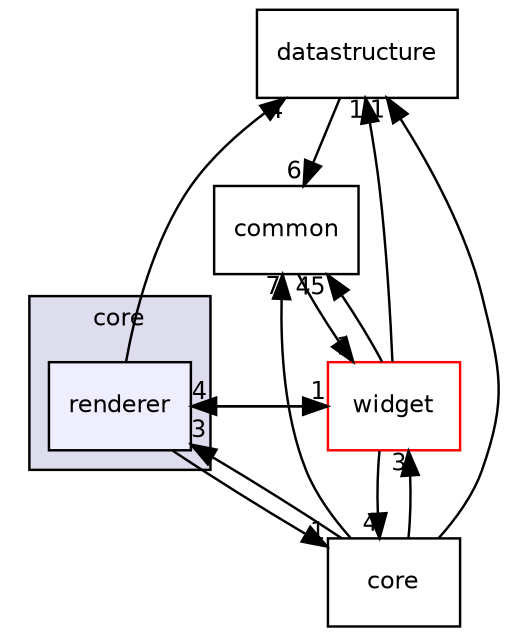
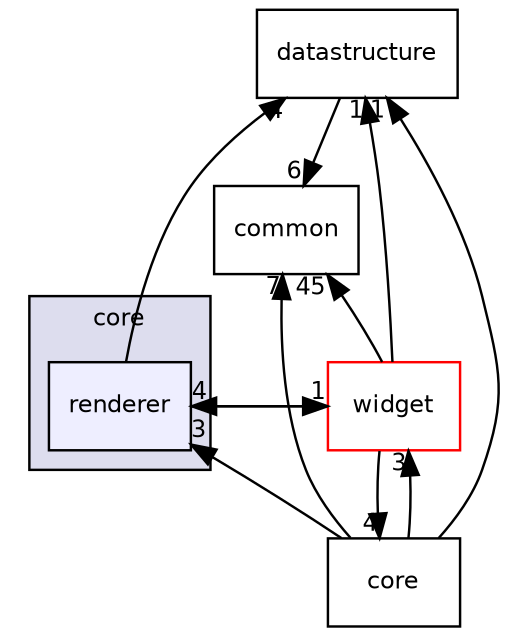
(318, 309) -> none
(238, 493) -> none
